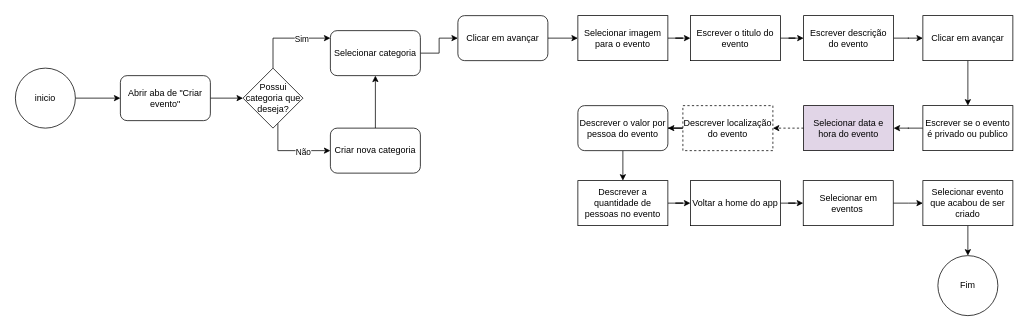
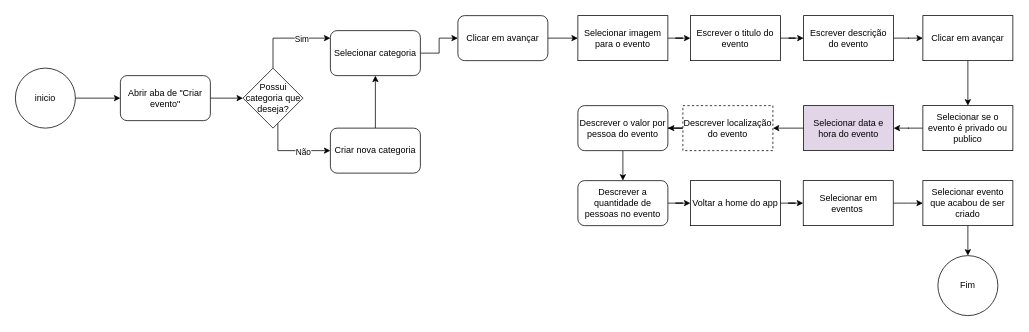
(790, 128) -> (790, 128)
(968, 128) -> (968, 128)
(623, 203) -> (623, 203)
